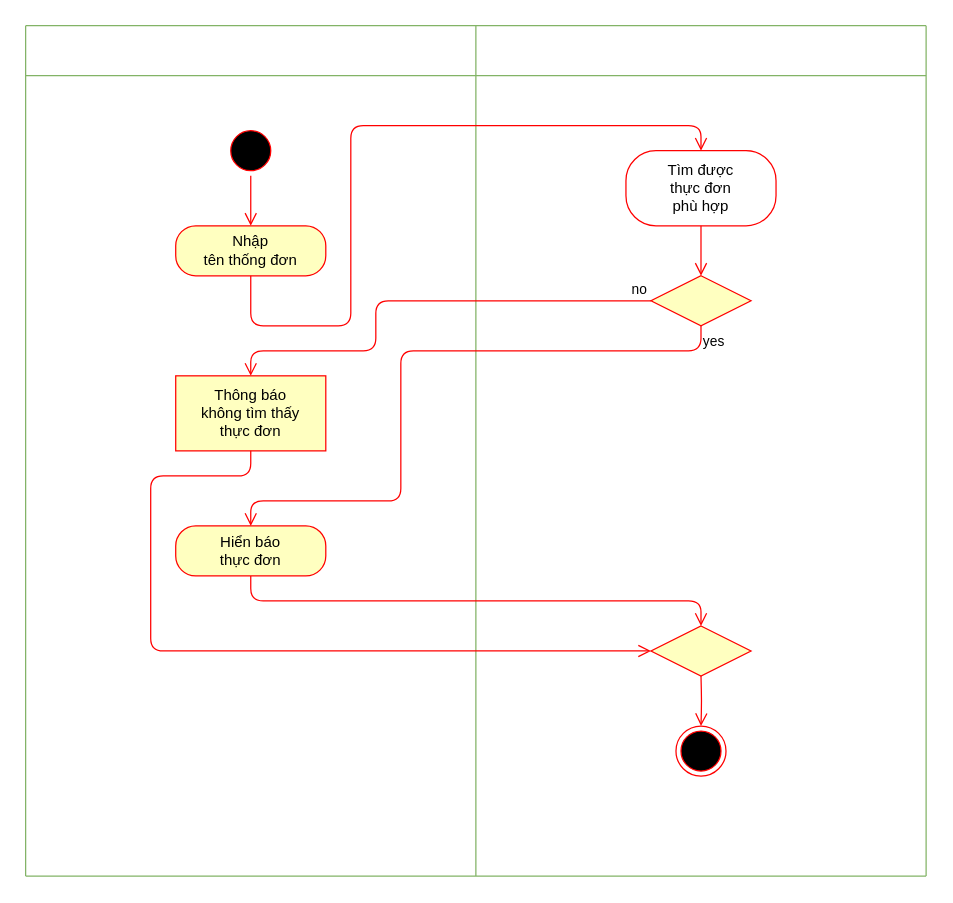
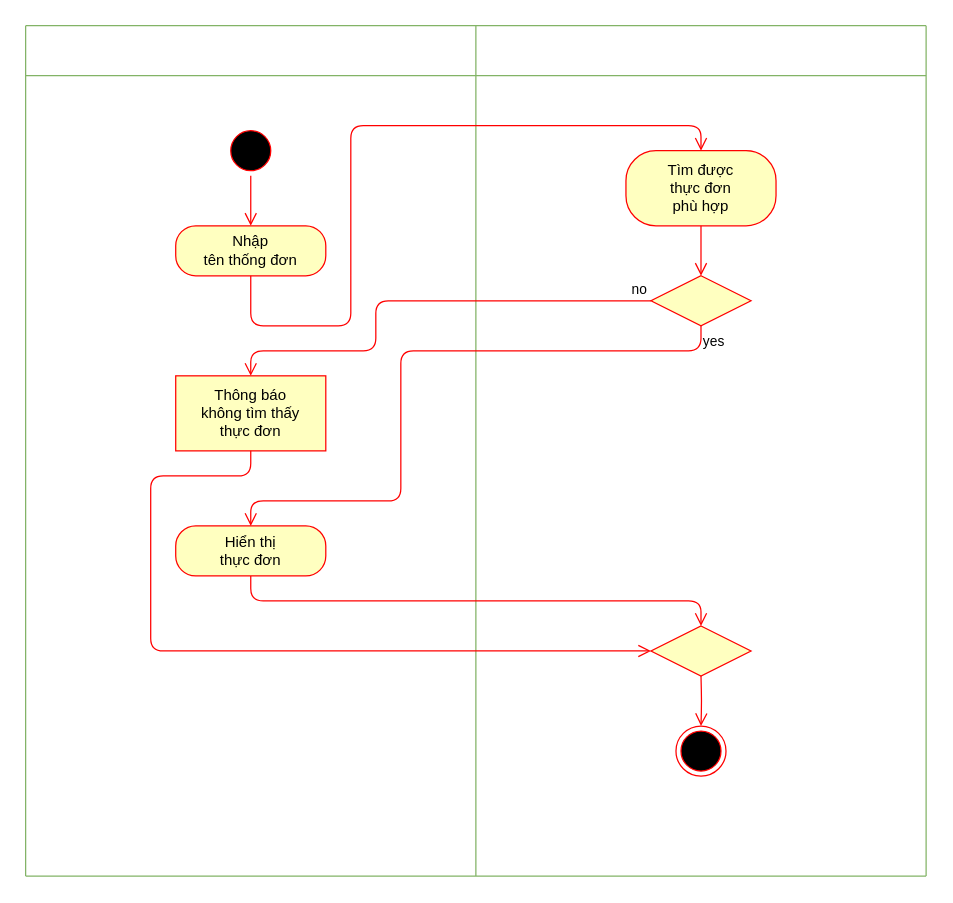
(701, 188) -> (701, 188)
(251, 551) -> (251, 551)
